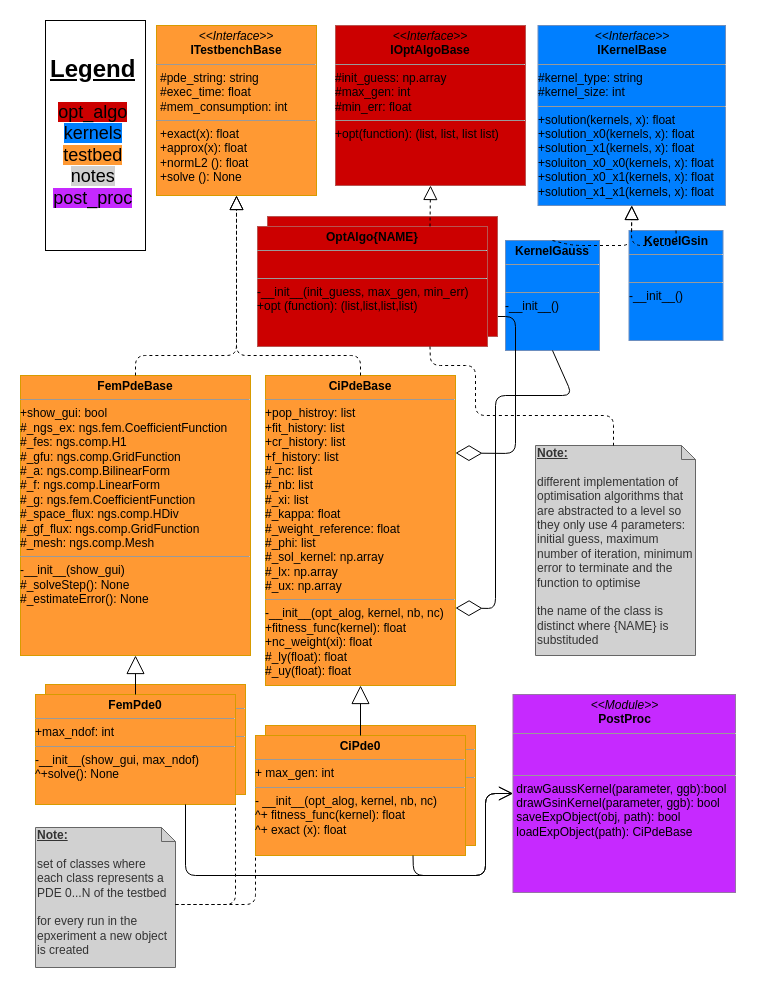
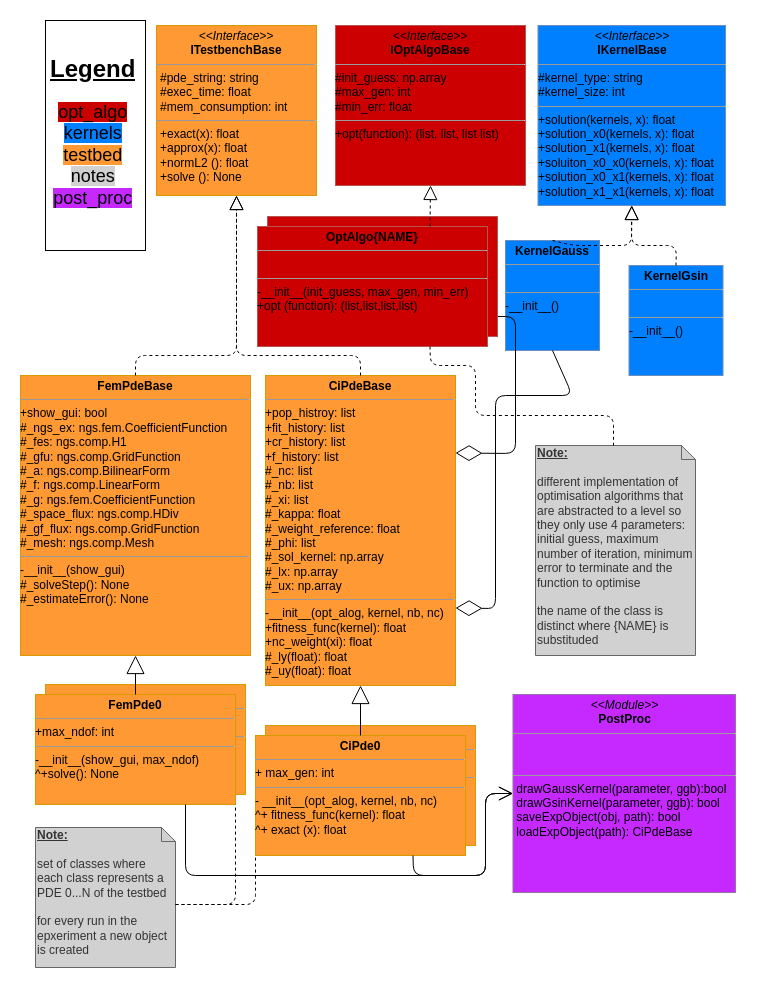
(676, 286) -> (676, 321)
